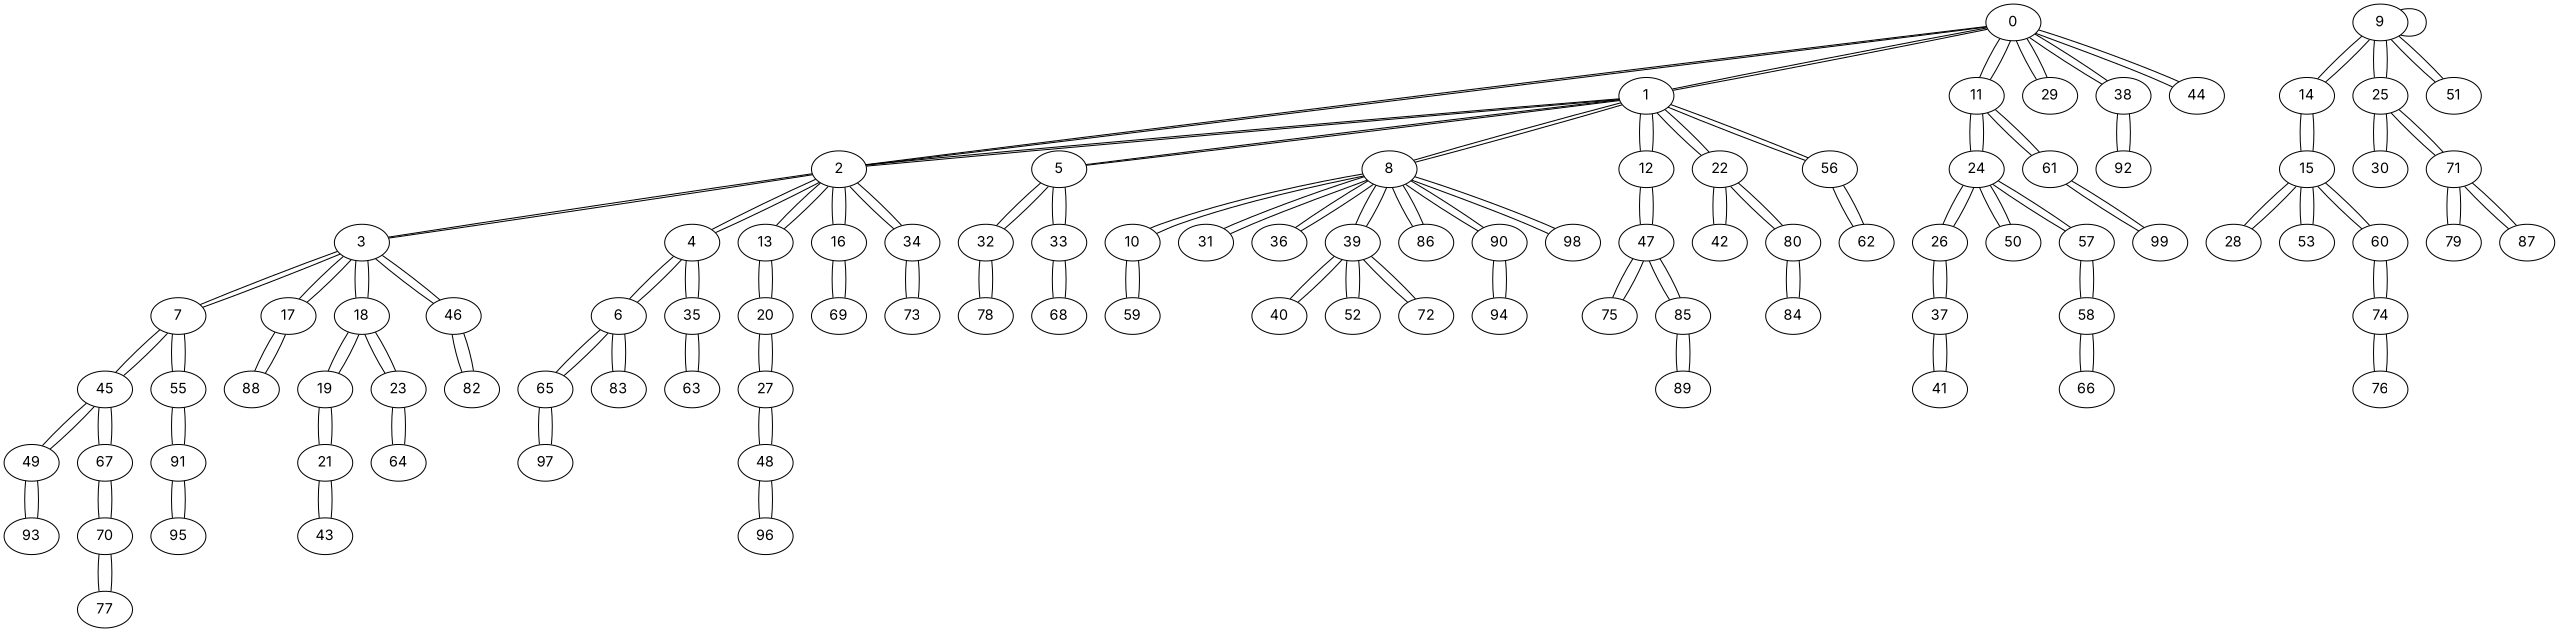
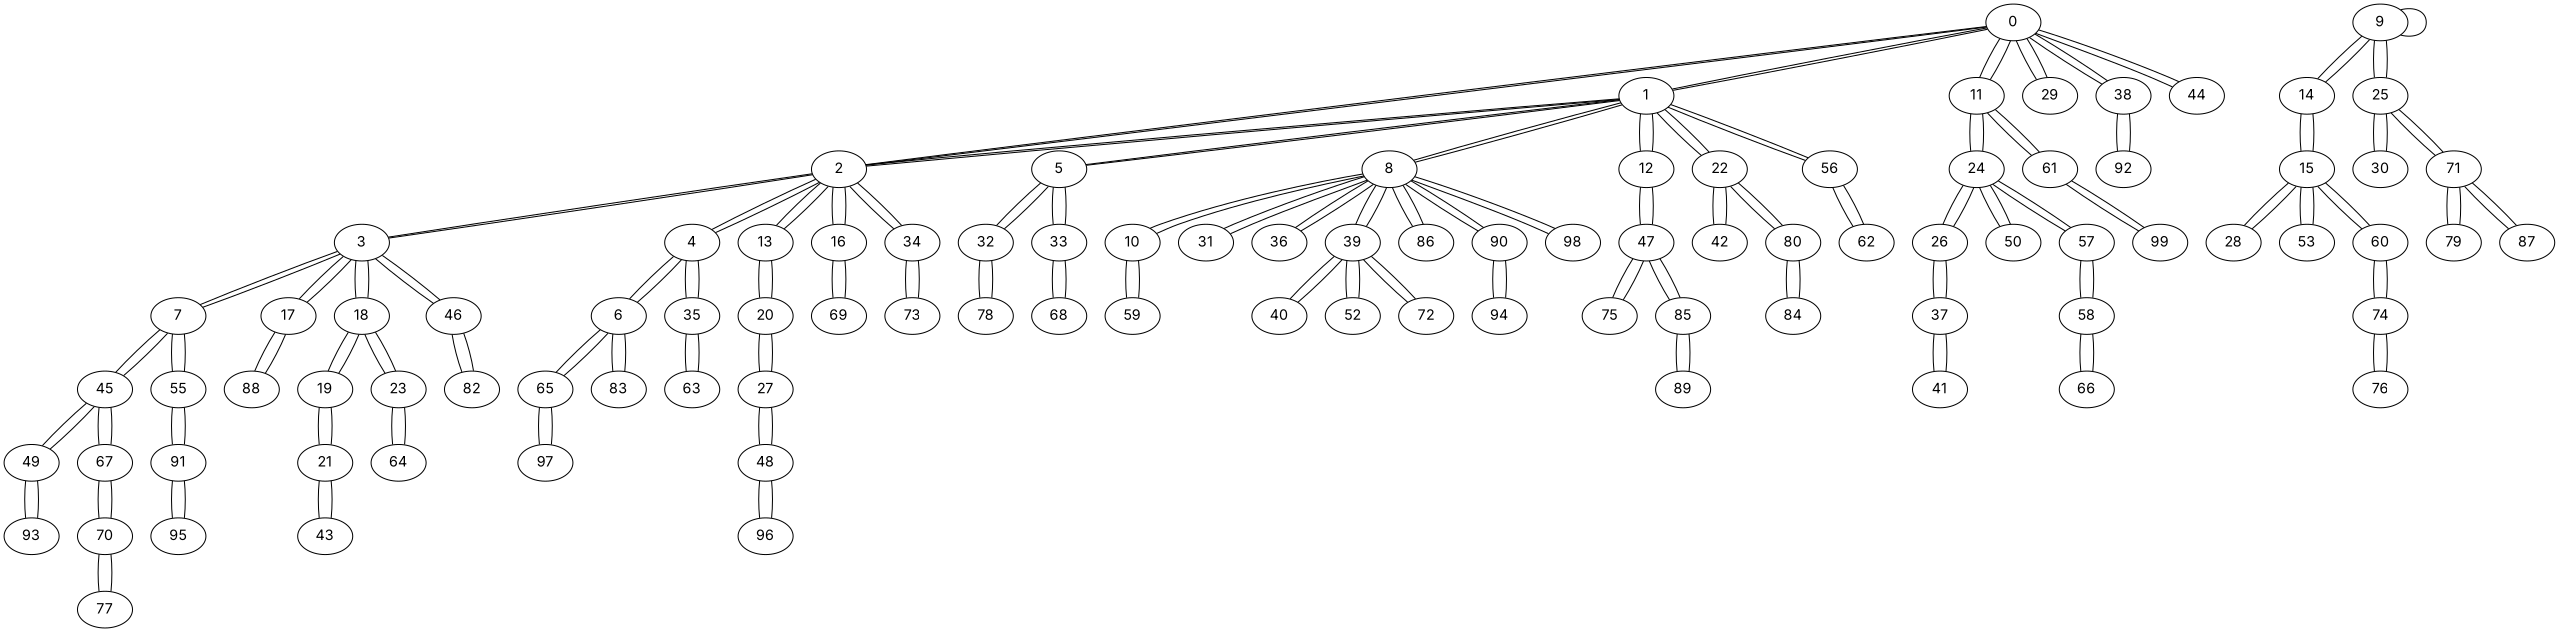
(2454, 96) -> none
